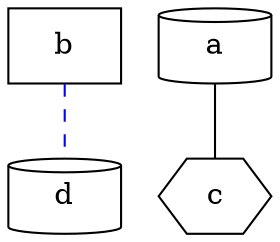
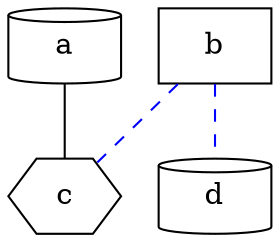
none -> (138, 123)
